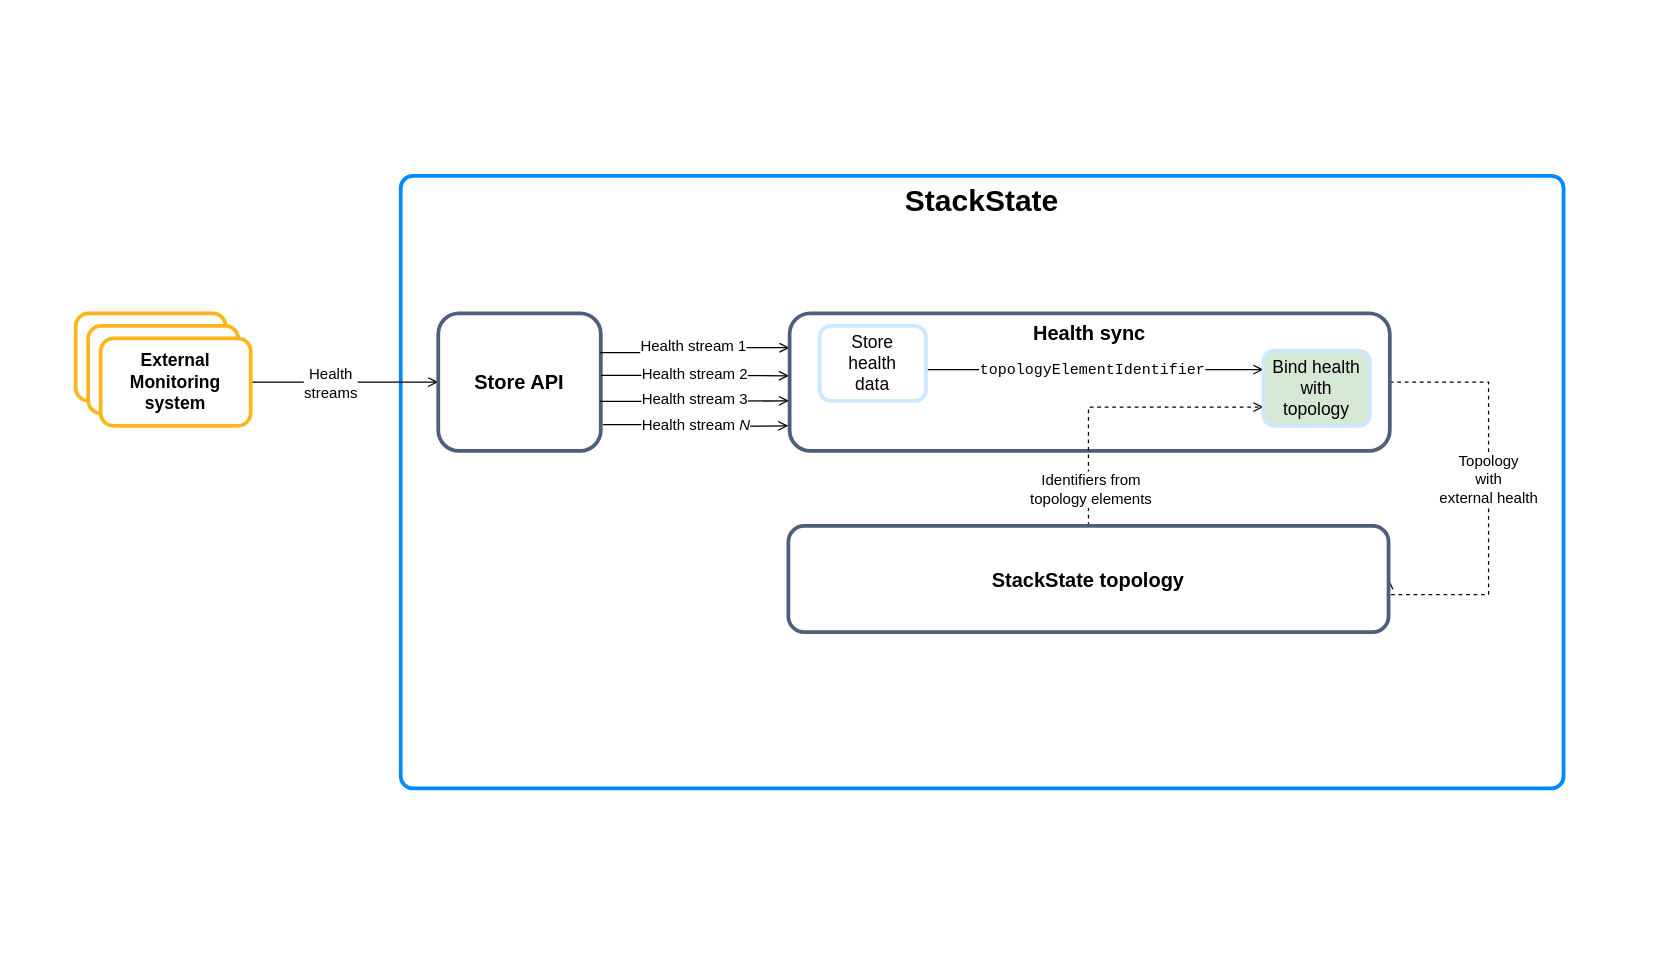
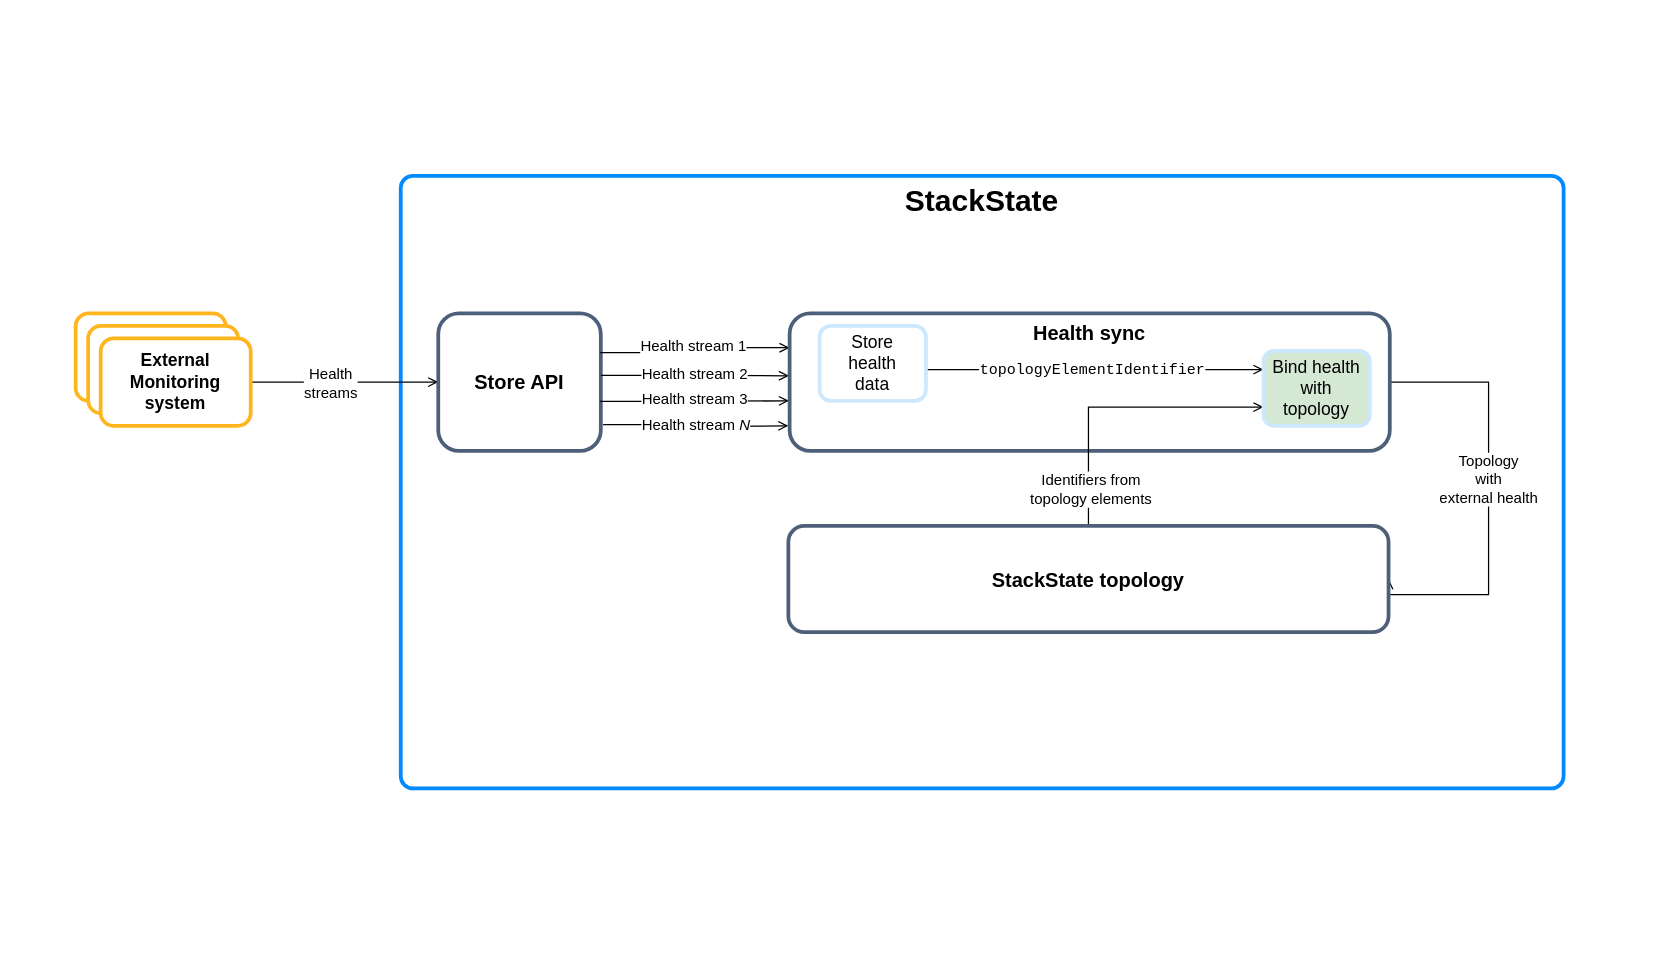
(1142, 407) -> (1142, 407)
(1482, 594) -> (1482, 594)
